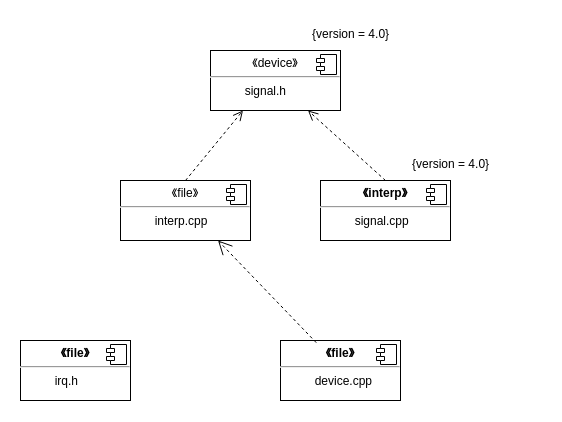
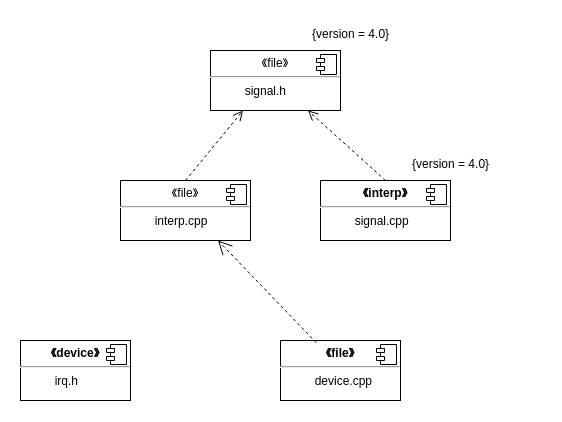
(241, 51) -> (233, 51)
(43, 341) -> (51, 341)
